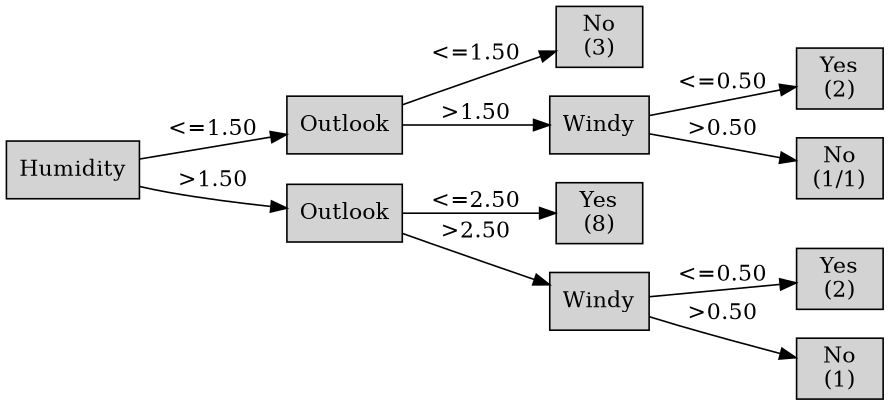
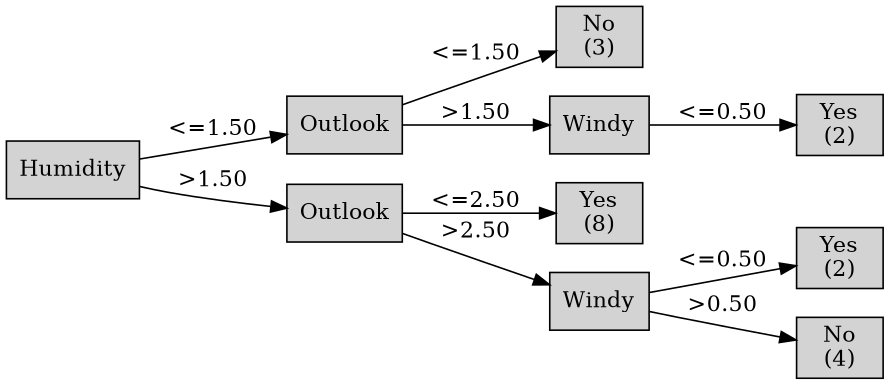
(840, 168) -> none
(840, 369) -> (840, 348)
